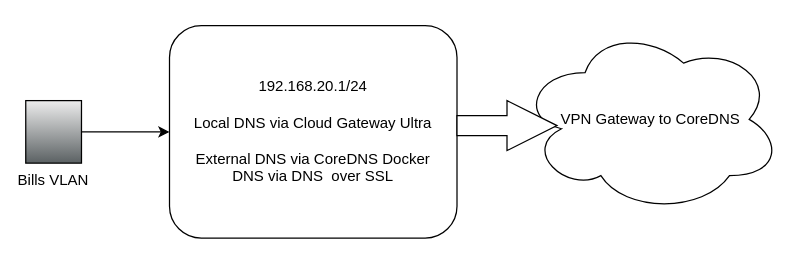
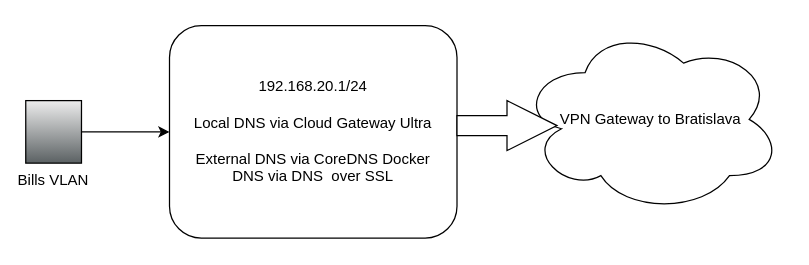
(651, 119) -> (651, 119)
